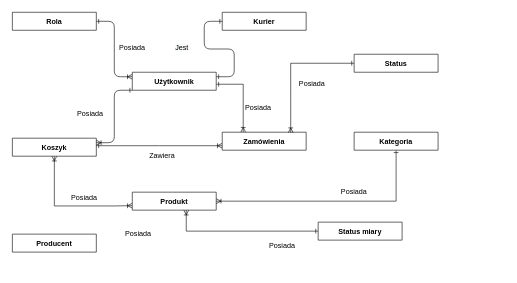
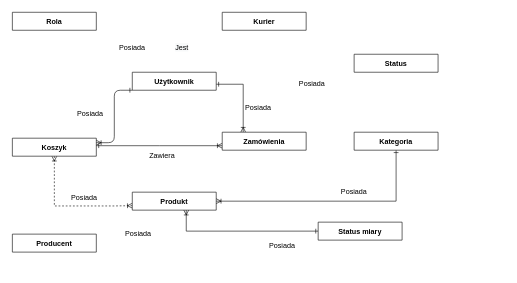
(204, 29) -> none
(114, 50) -> none
(291, 66) -> none
(69, 206) -> (69, 206)
